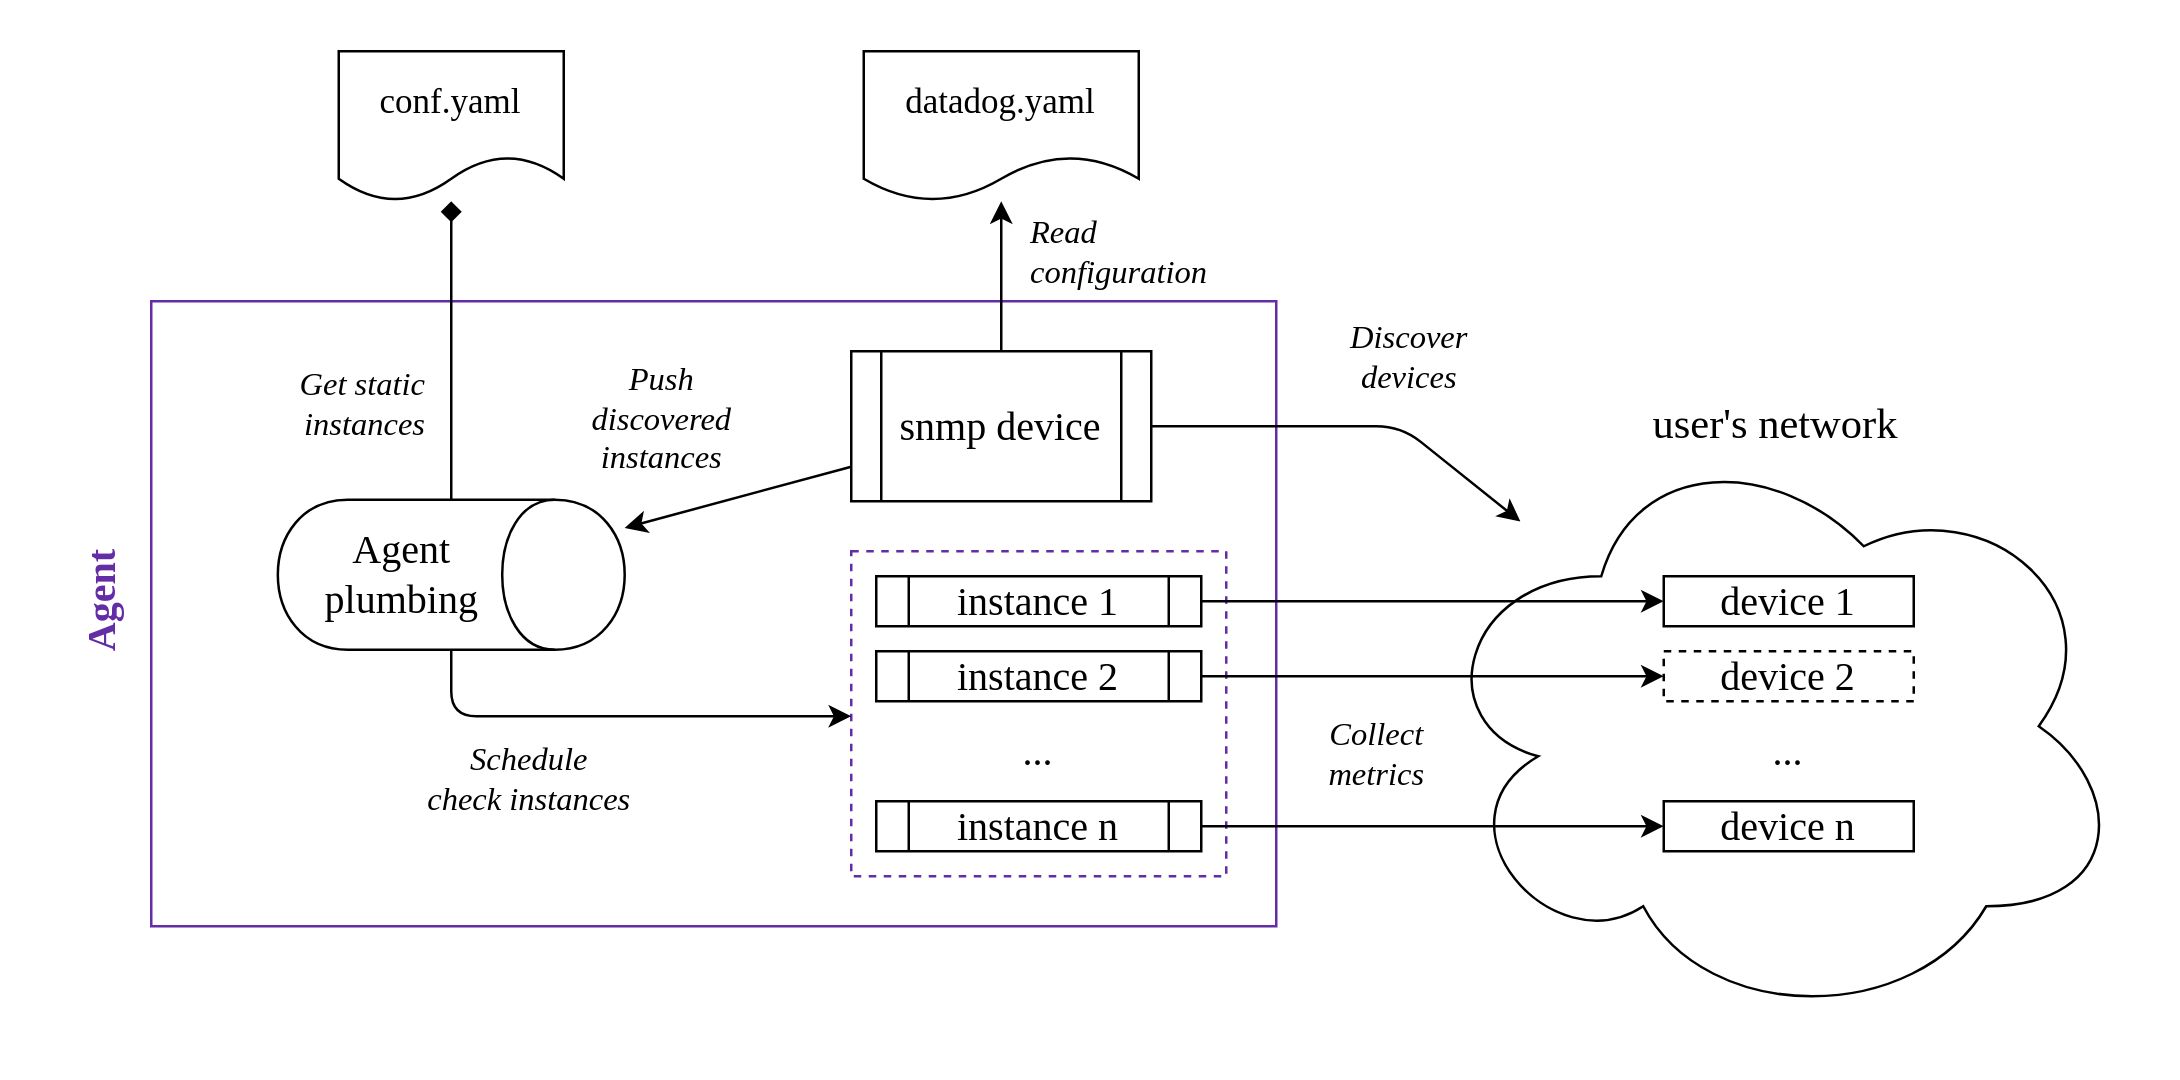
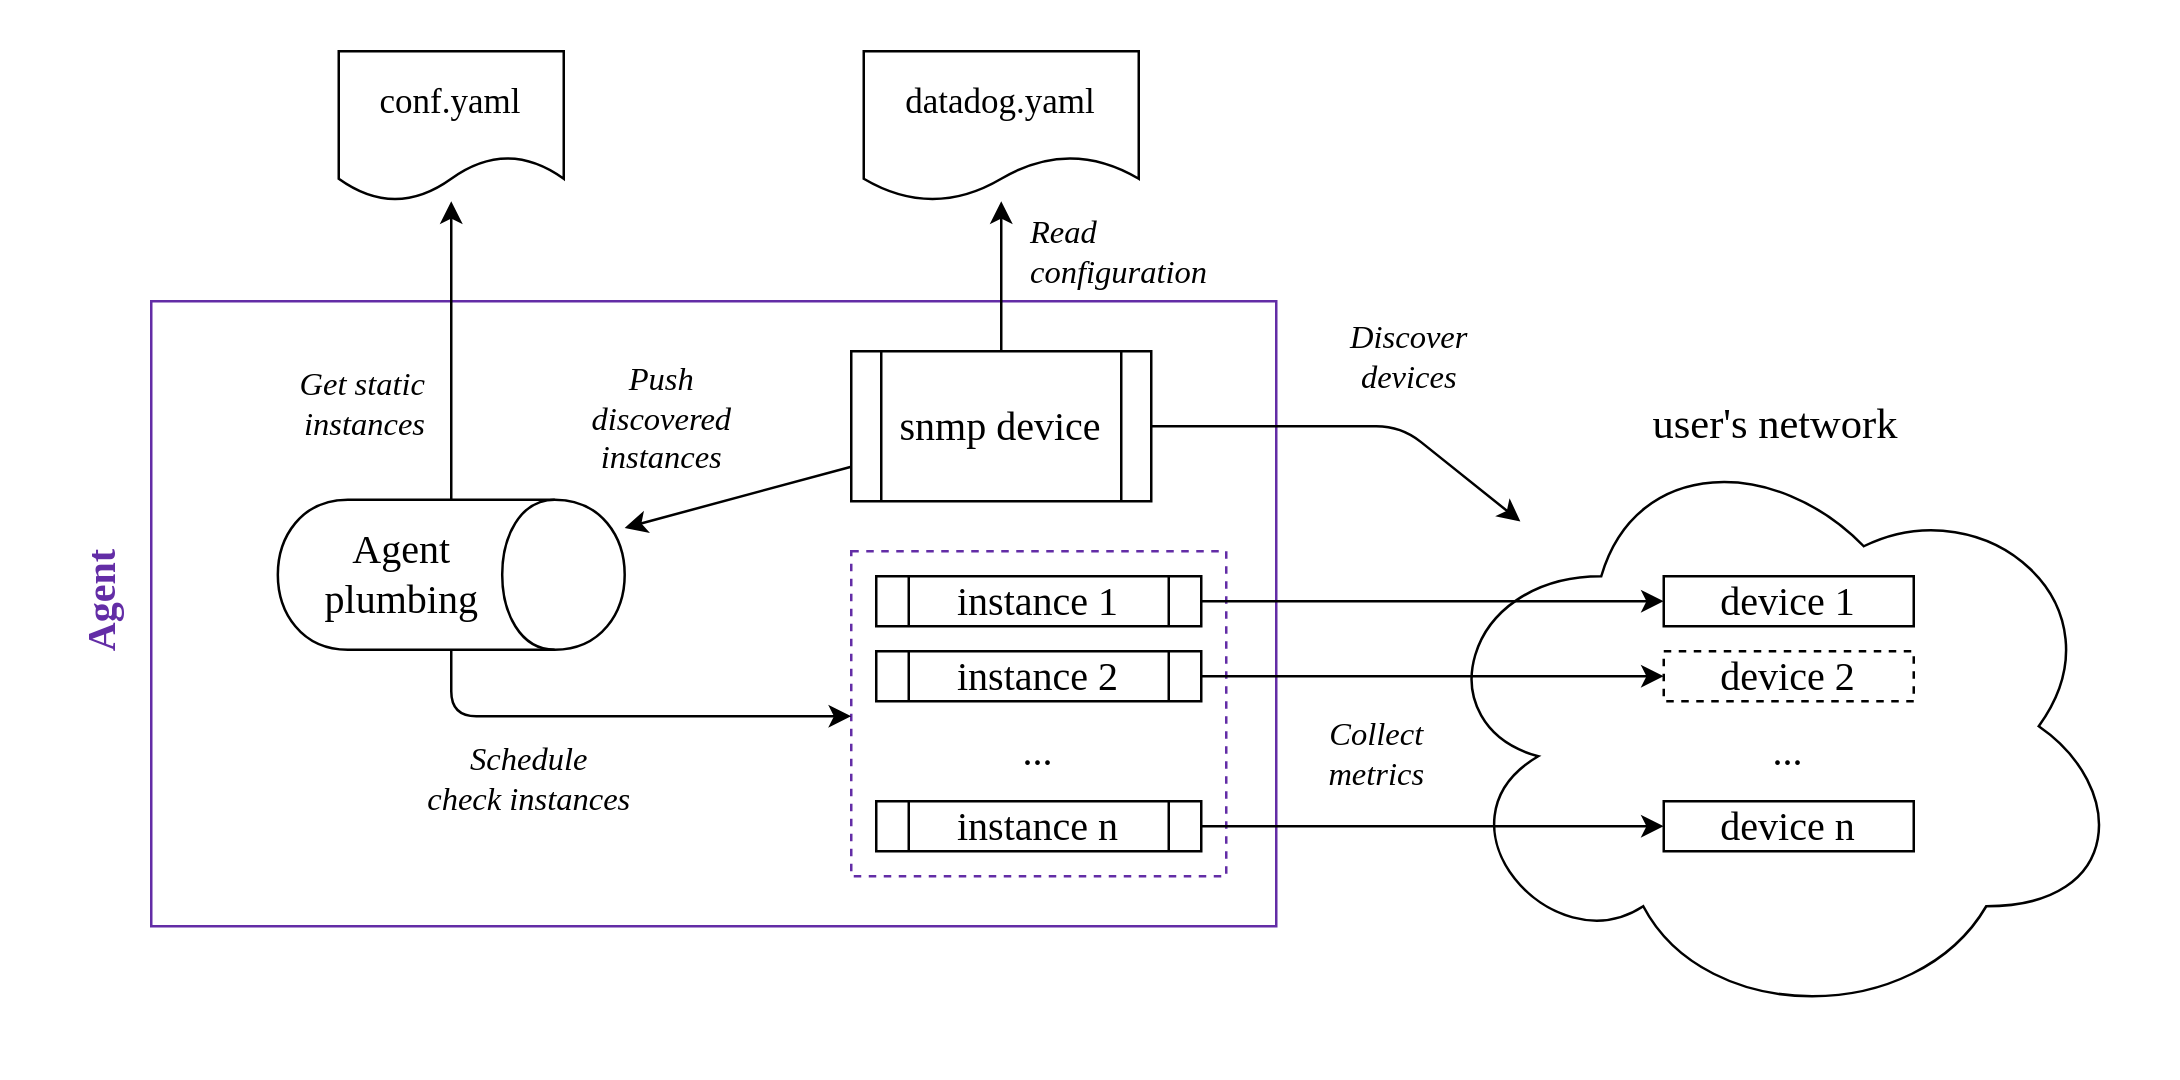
(451, 222) -> (451, 220)
